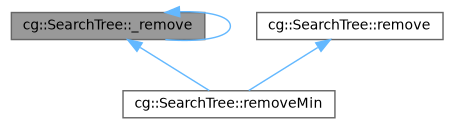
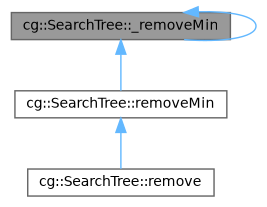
(108, 26) -> (121, 26)
(283, 69) -> (121, 151)
